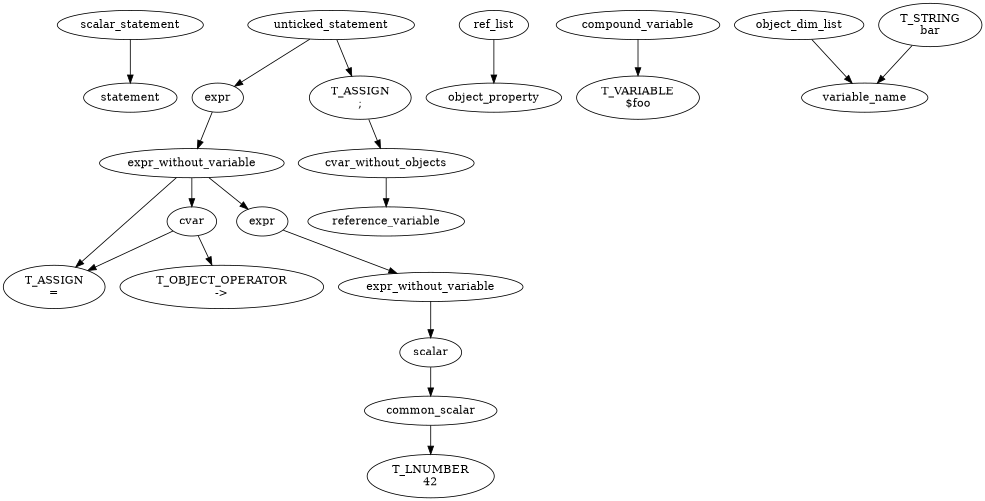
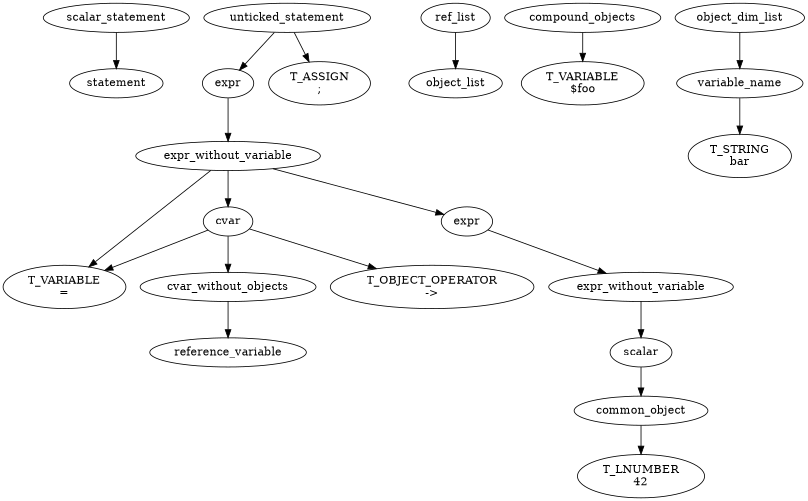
(638, 25) -> (583, 18)
(897, 61) -> (740, 112)
(494, 98) -> (456, 83)
(373, 130) -> (228, 250)
(54, 287) -> (65, 287)
(431, 411) -> (641, 411)
